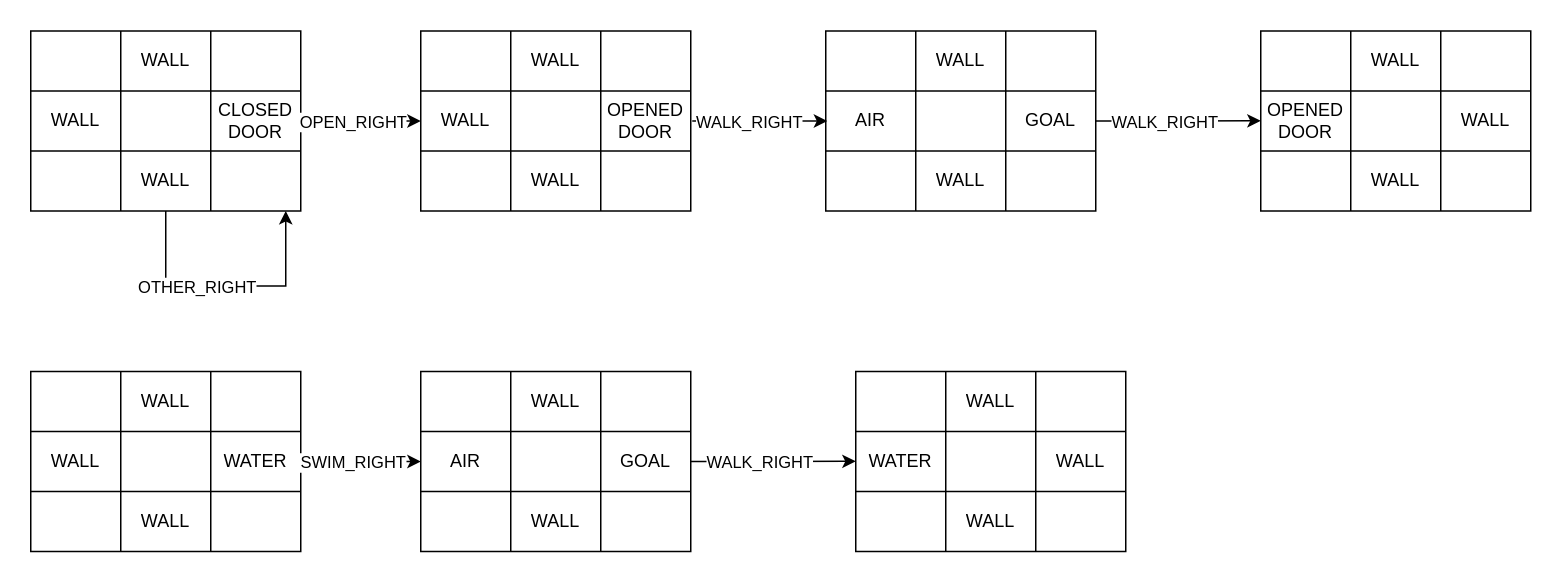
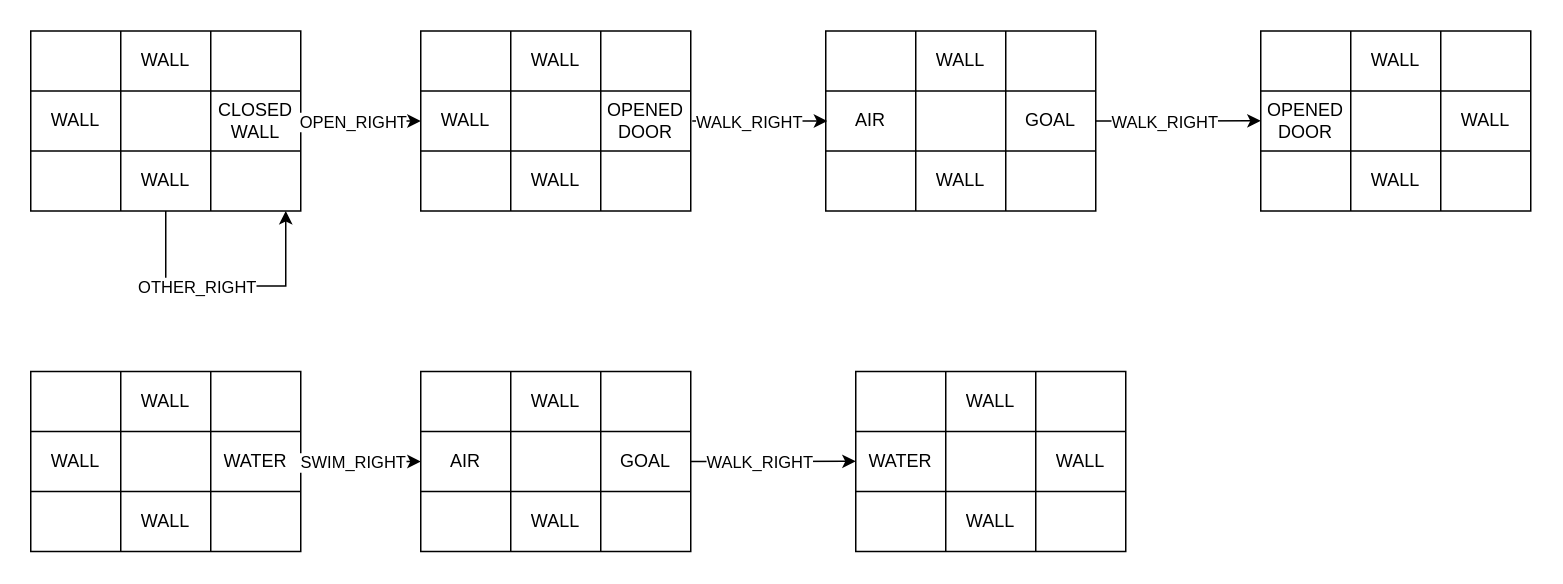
(256, 121) -> (256, 121)
